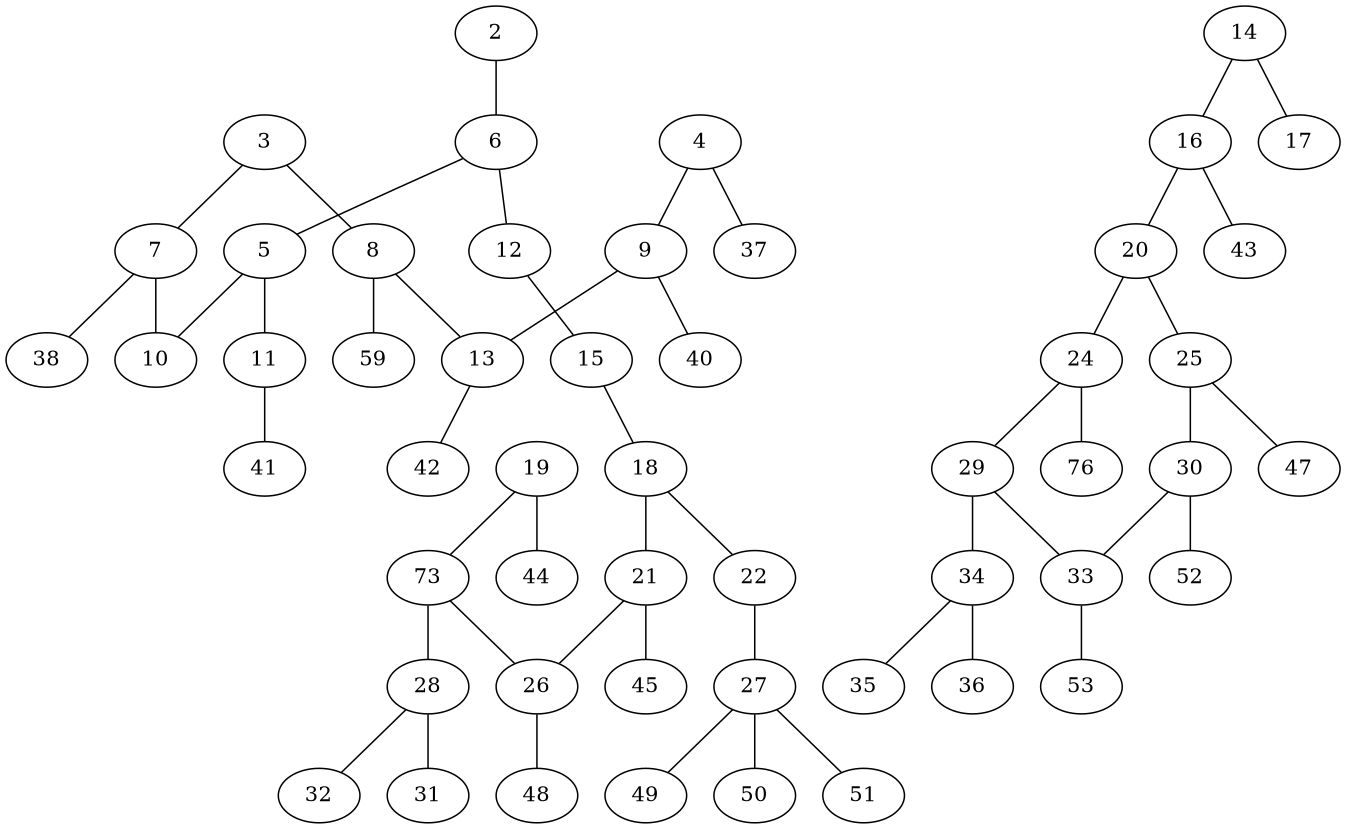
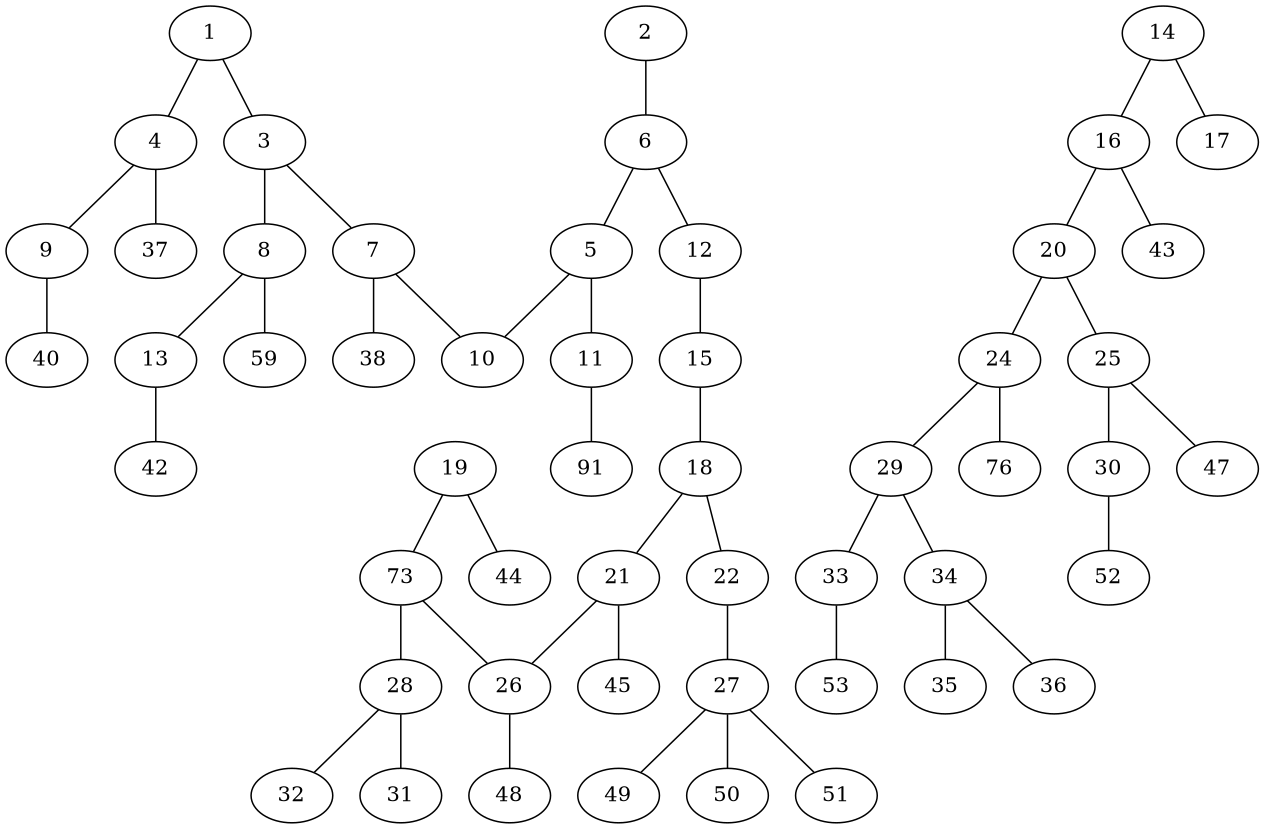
none -> (210, 33)
(564, 306) -> none
(265, 469) -> (591, 469)
(1136, 523) -> none
